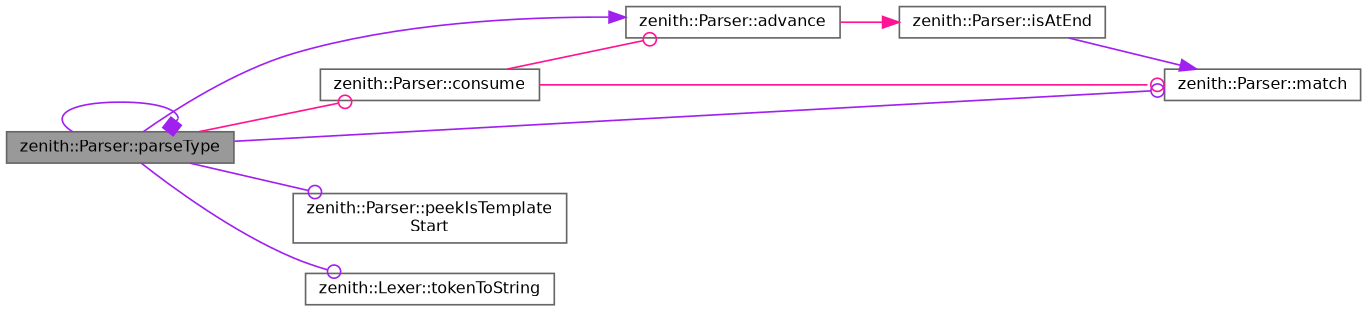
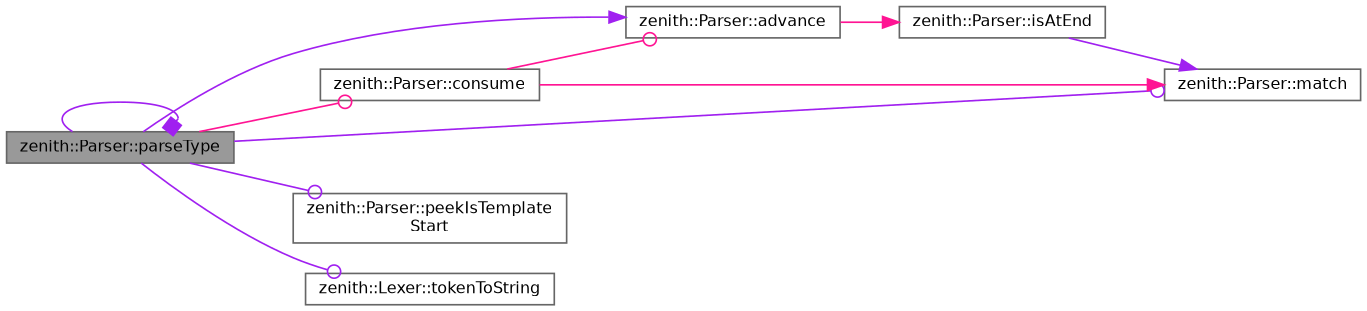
(844, 85) -> (844, 85)
